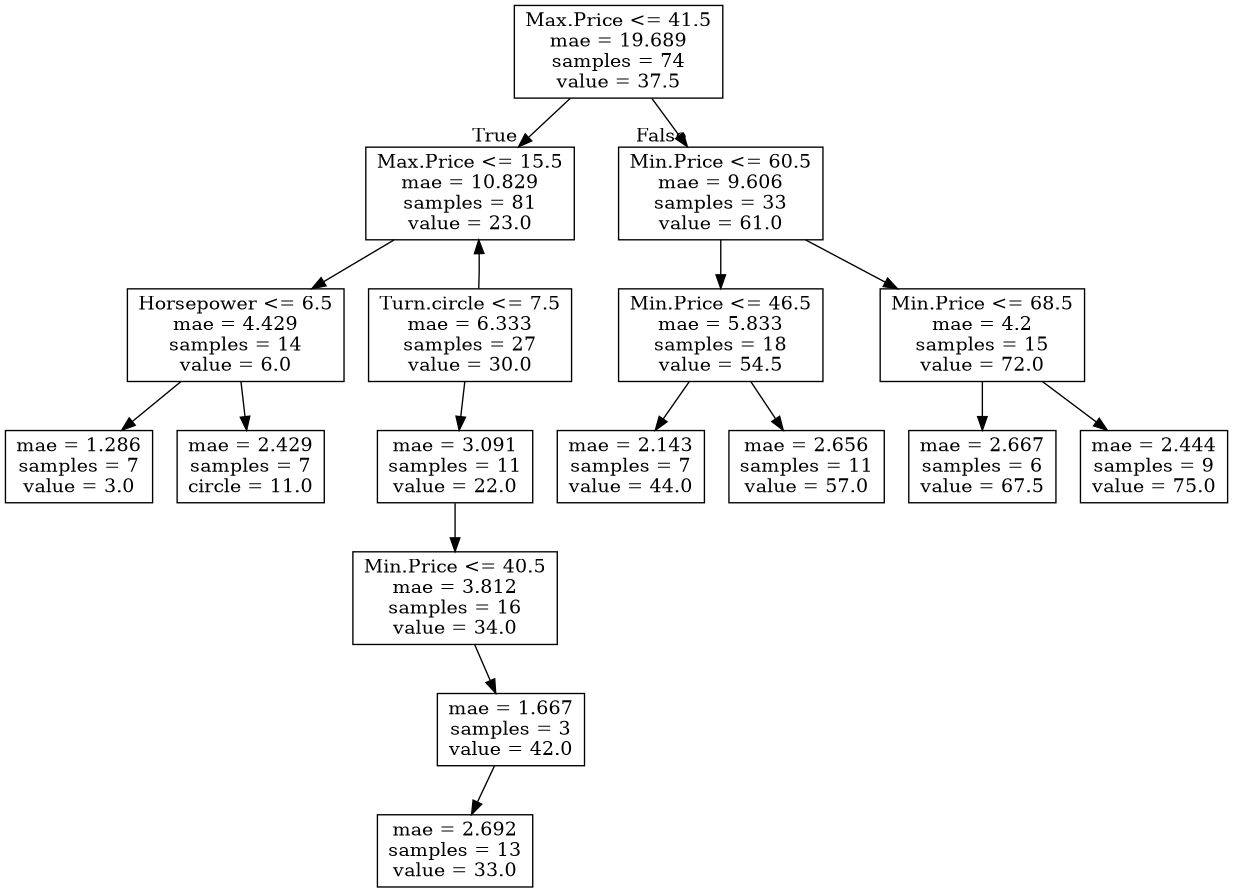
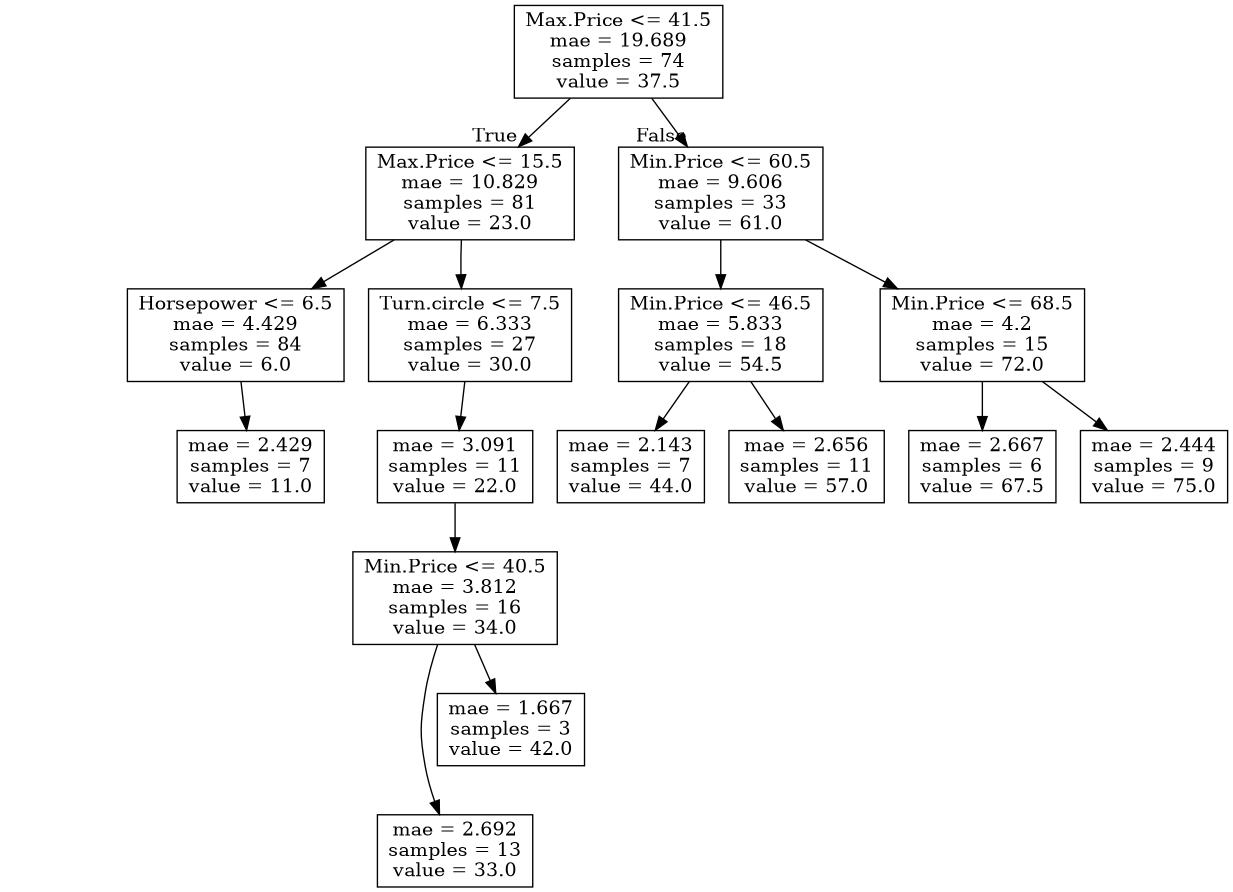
(479, 271) -> (461, 257)
(236, 335) -> (236, 335)
(79, 467) -> none
(251, 467) -> (251, 467)
(486, 784) -> (421, 723)
